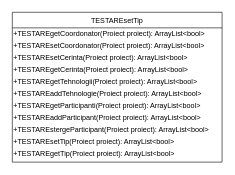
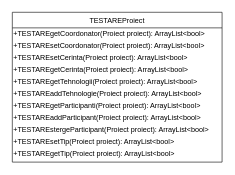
(117, 20) -> (117, 20)
